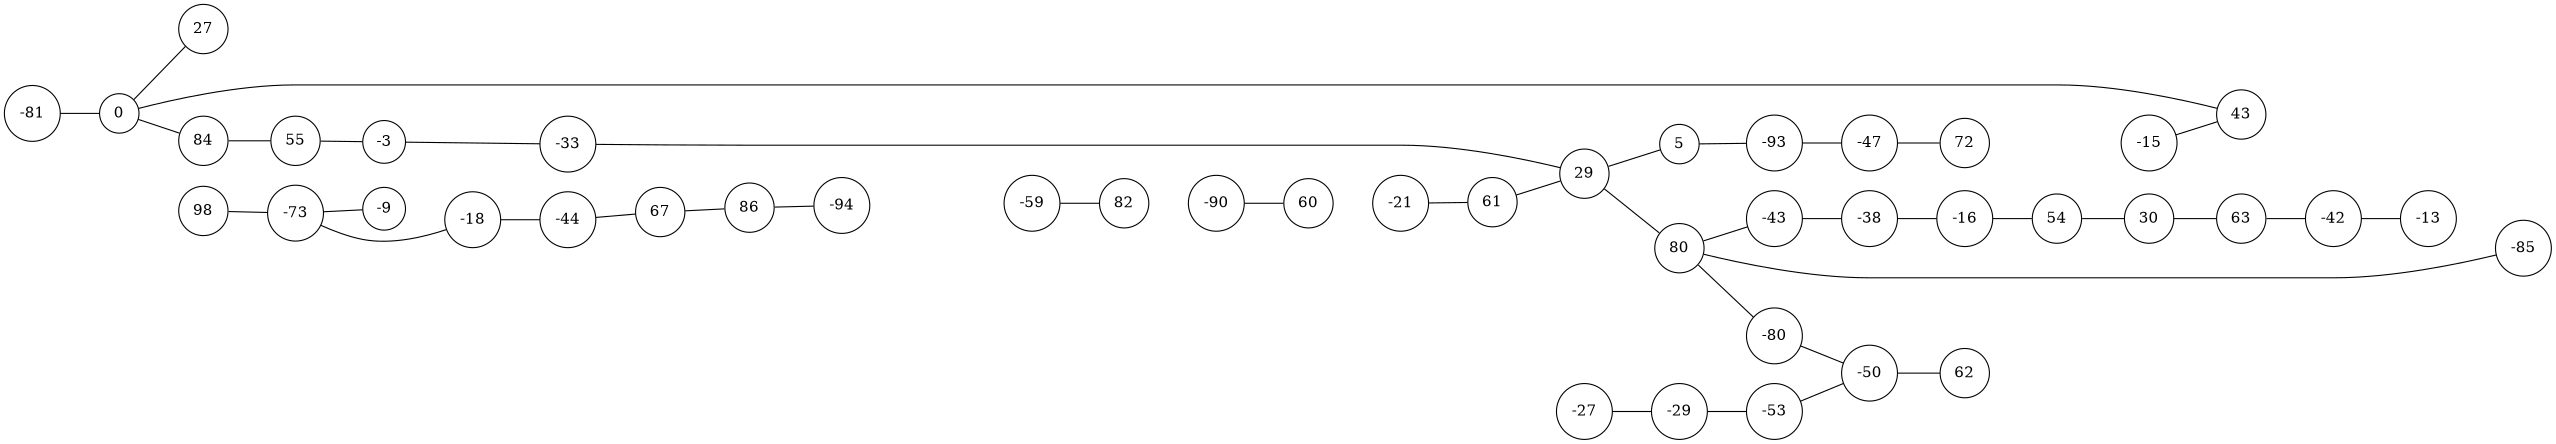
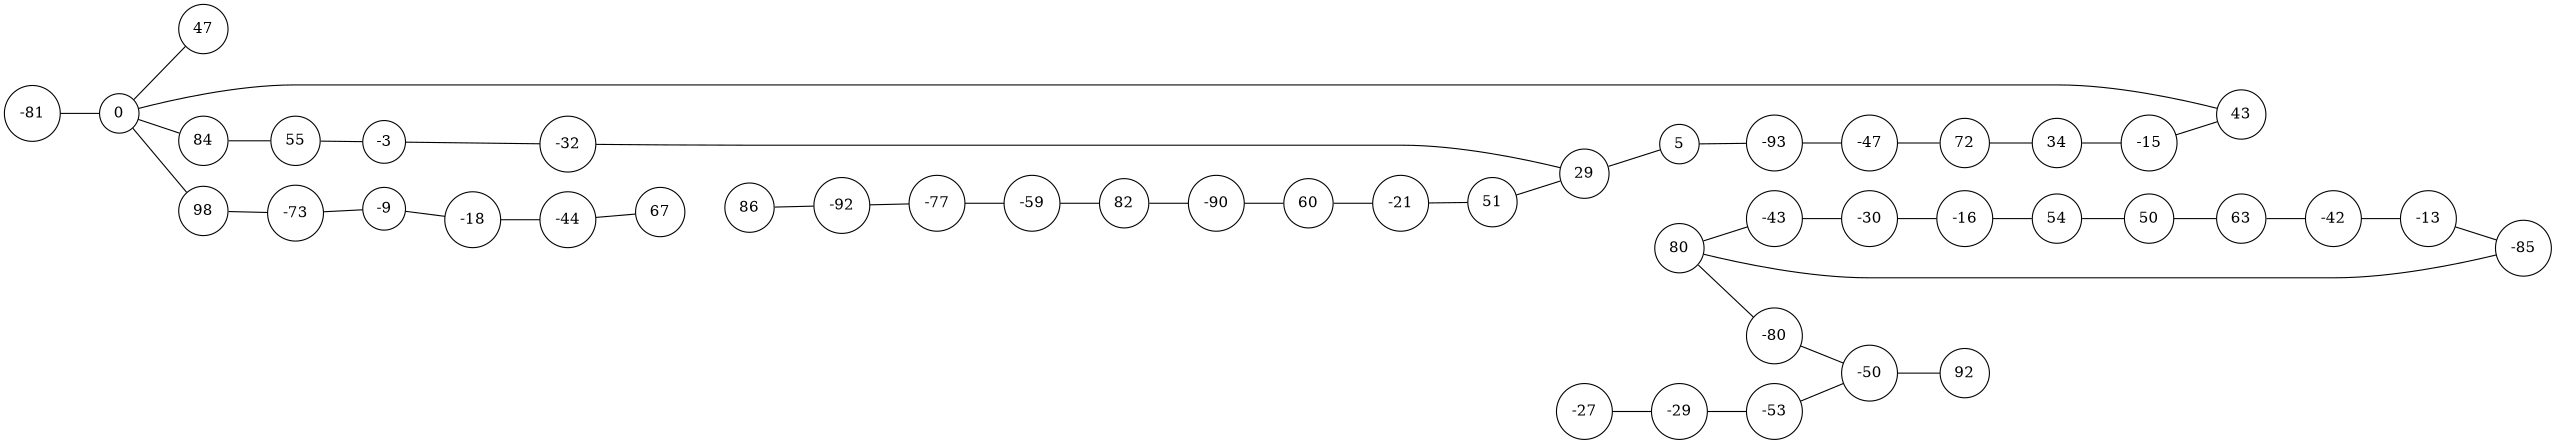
(203, 29) -> (203, 29)
none -> (2057, 143)
(568, 144) -> (568, 144)
none -> (160, 160)
(1493, 202) -> (1493, 202)
none -> (937, 203)
none -> (1169, 203)
none -> (1353, 203)
(842, 205) -> (842, 205)
(705, 210) -> none
(1632, 211) -> none
(1870, 219) -> (1870, 219)
(2149, 219) -> (2149, 219)
none -> (2476, 233)
(383, 241) -> (425, 214)
(1965, 373) -> (1965, 373)
